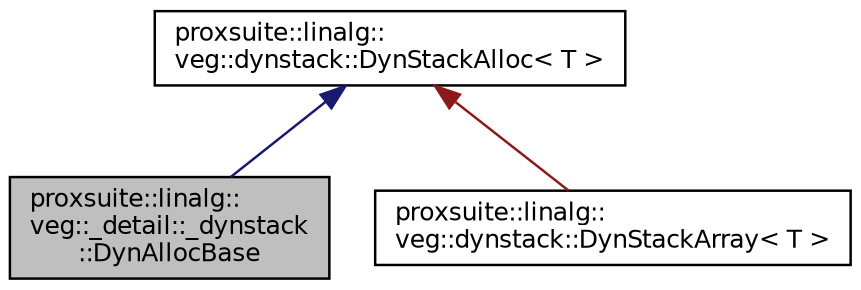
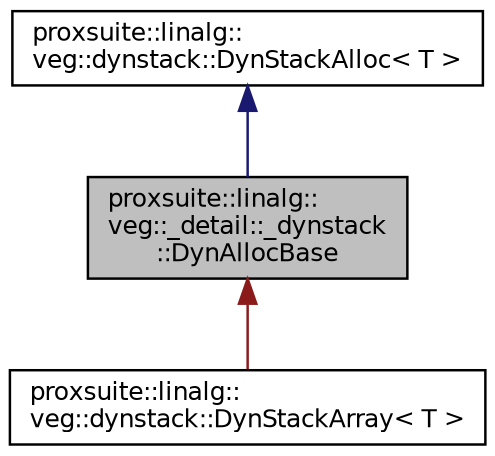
(512, 146) -> (248, 337)
